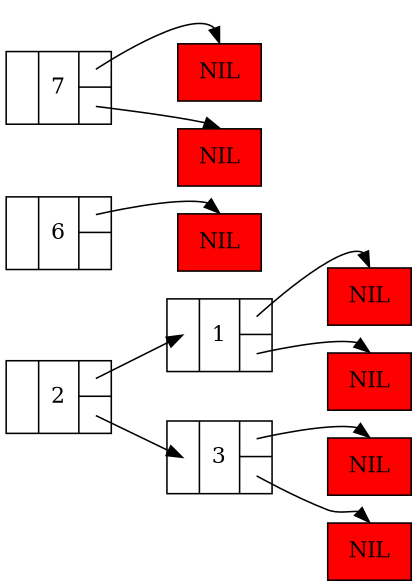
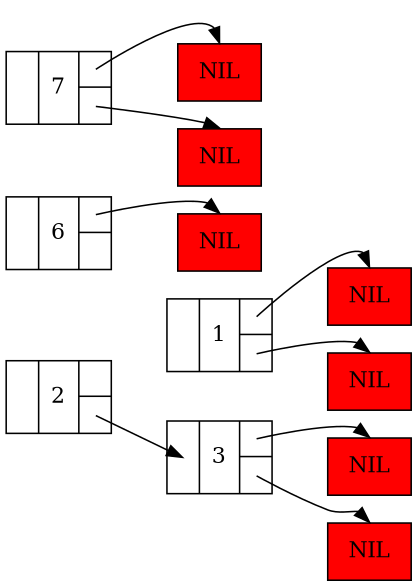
(132, 360) -> none
